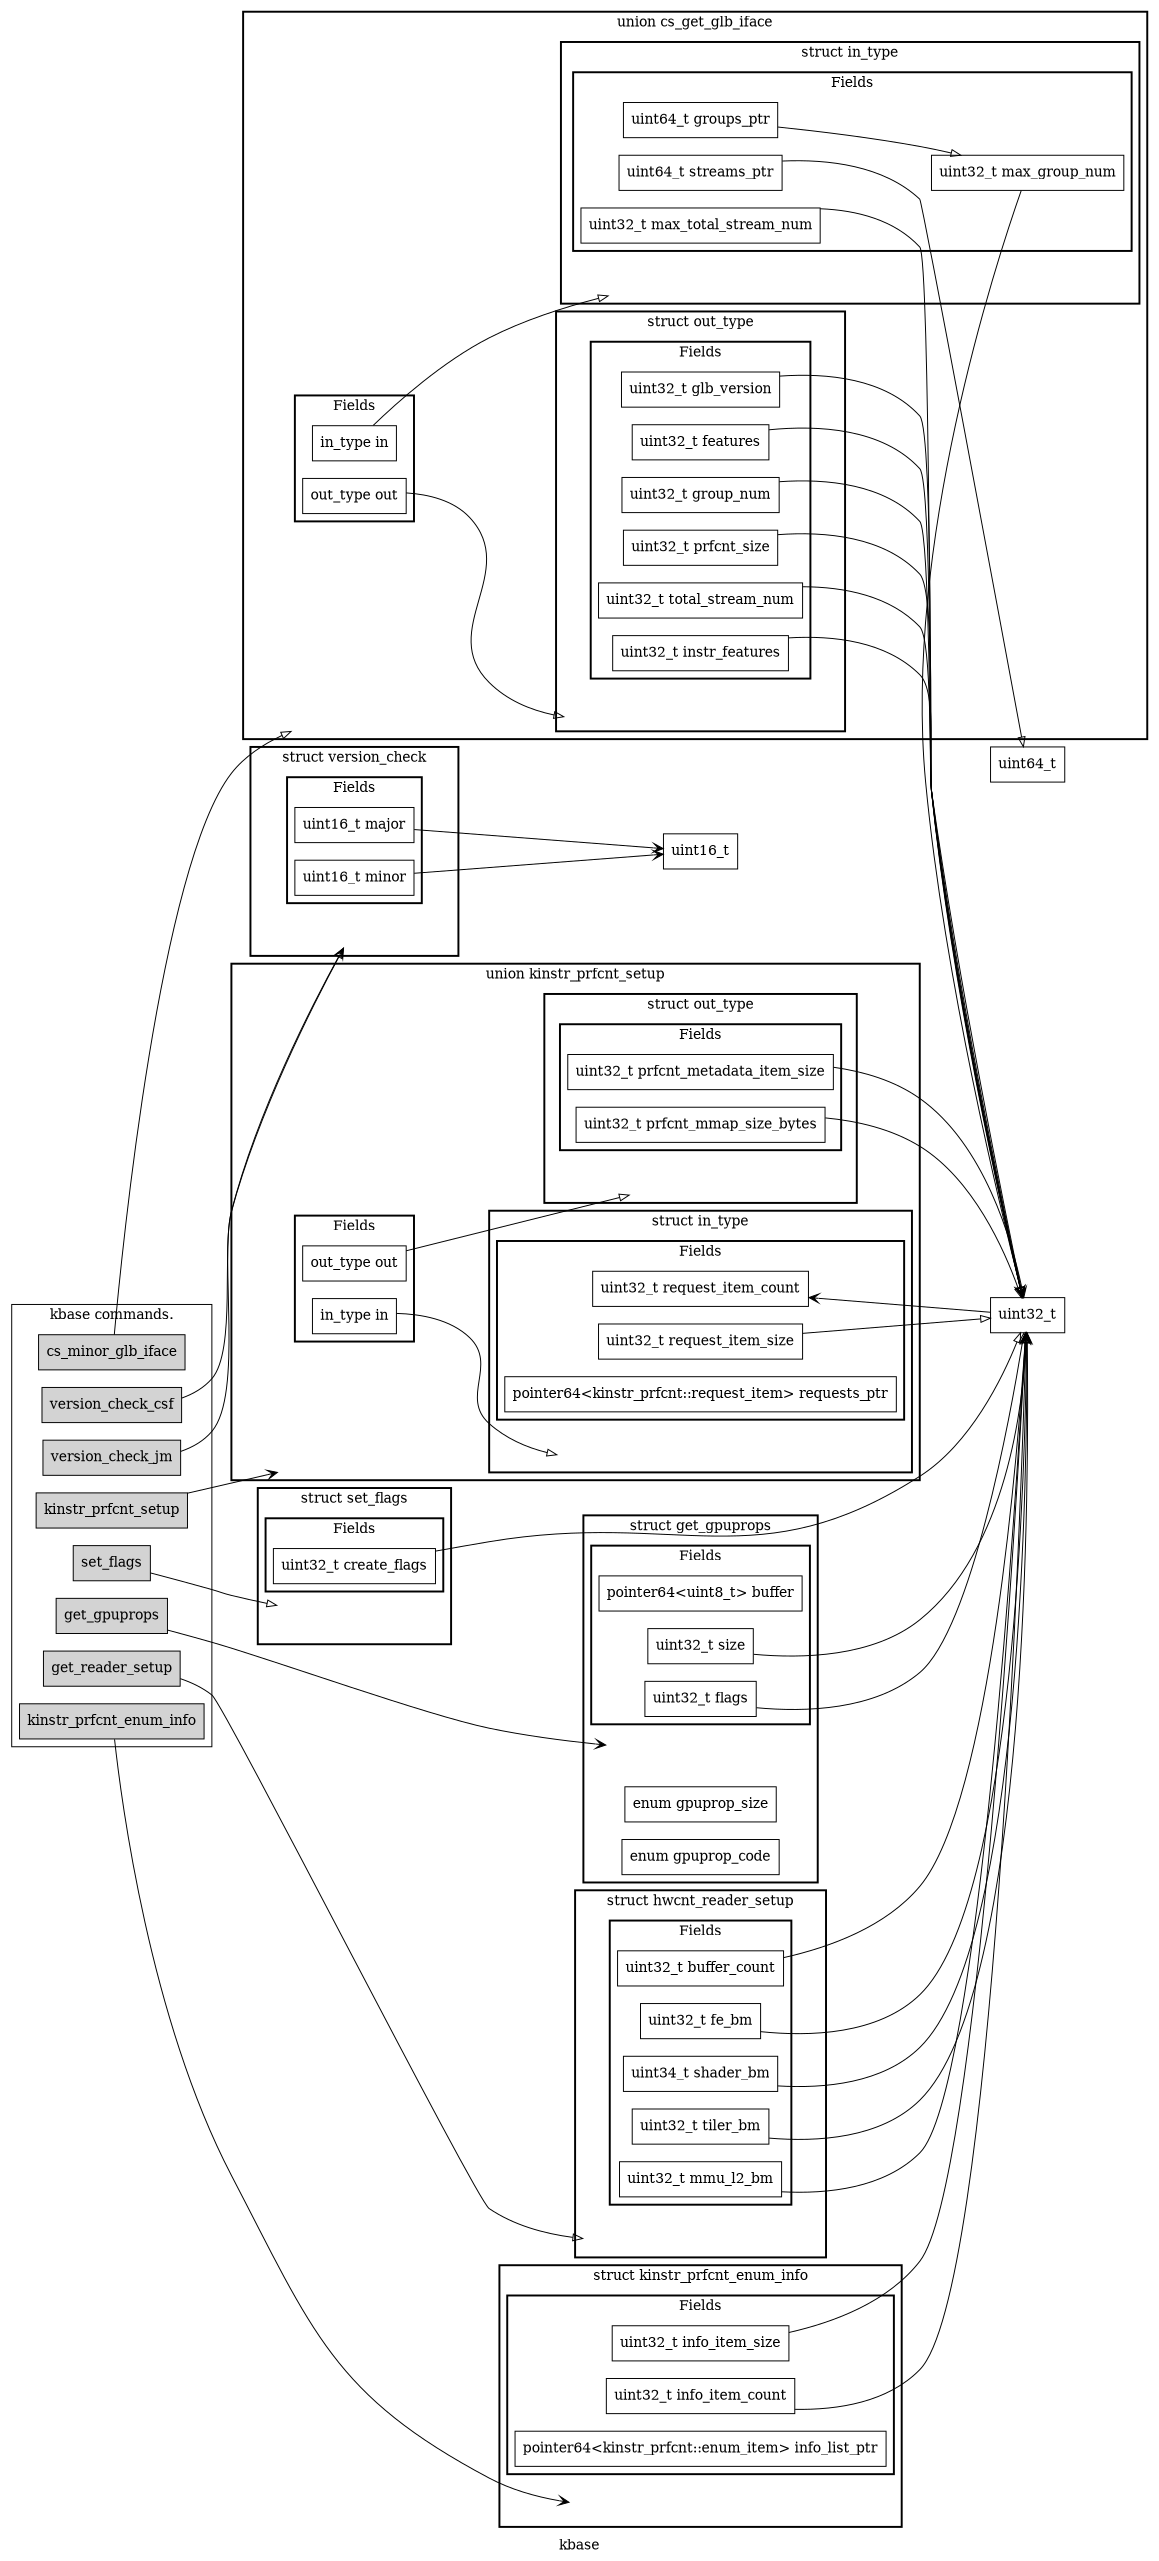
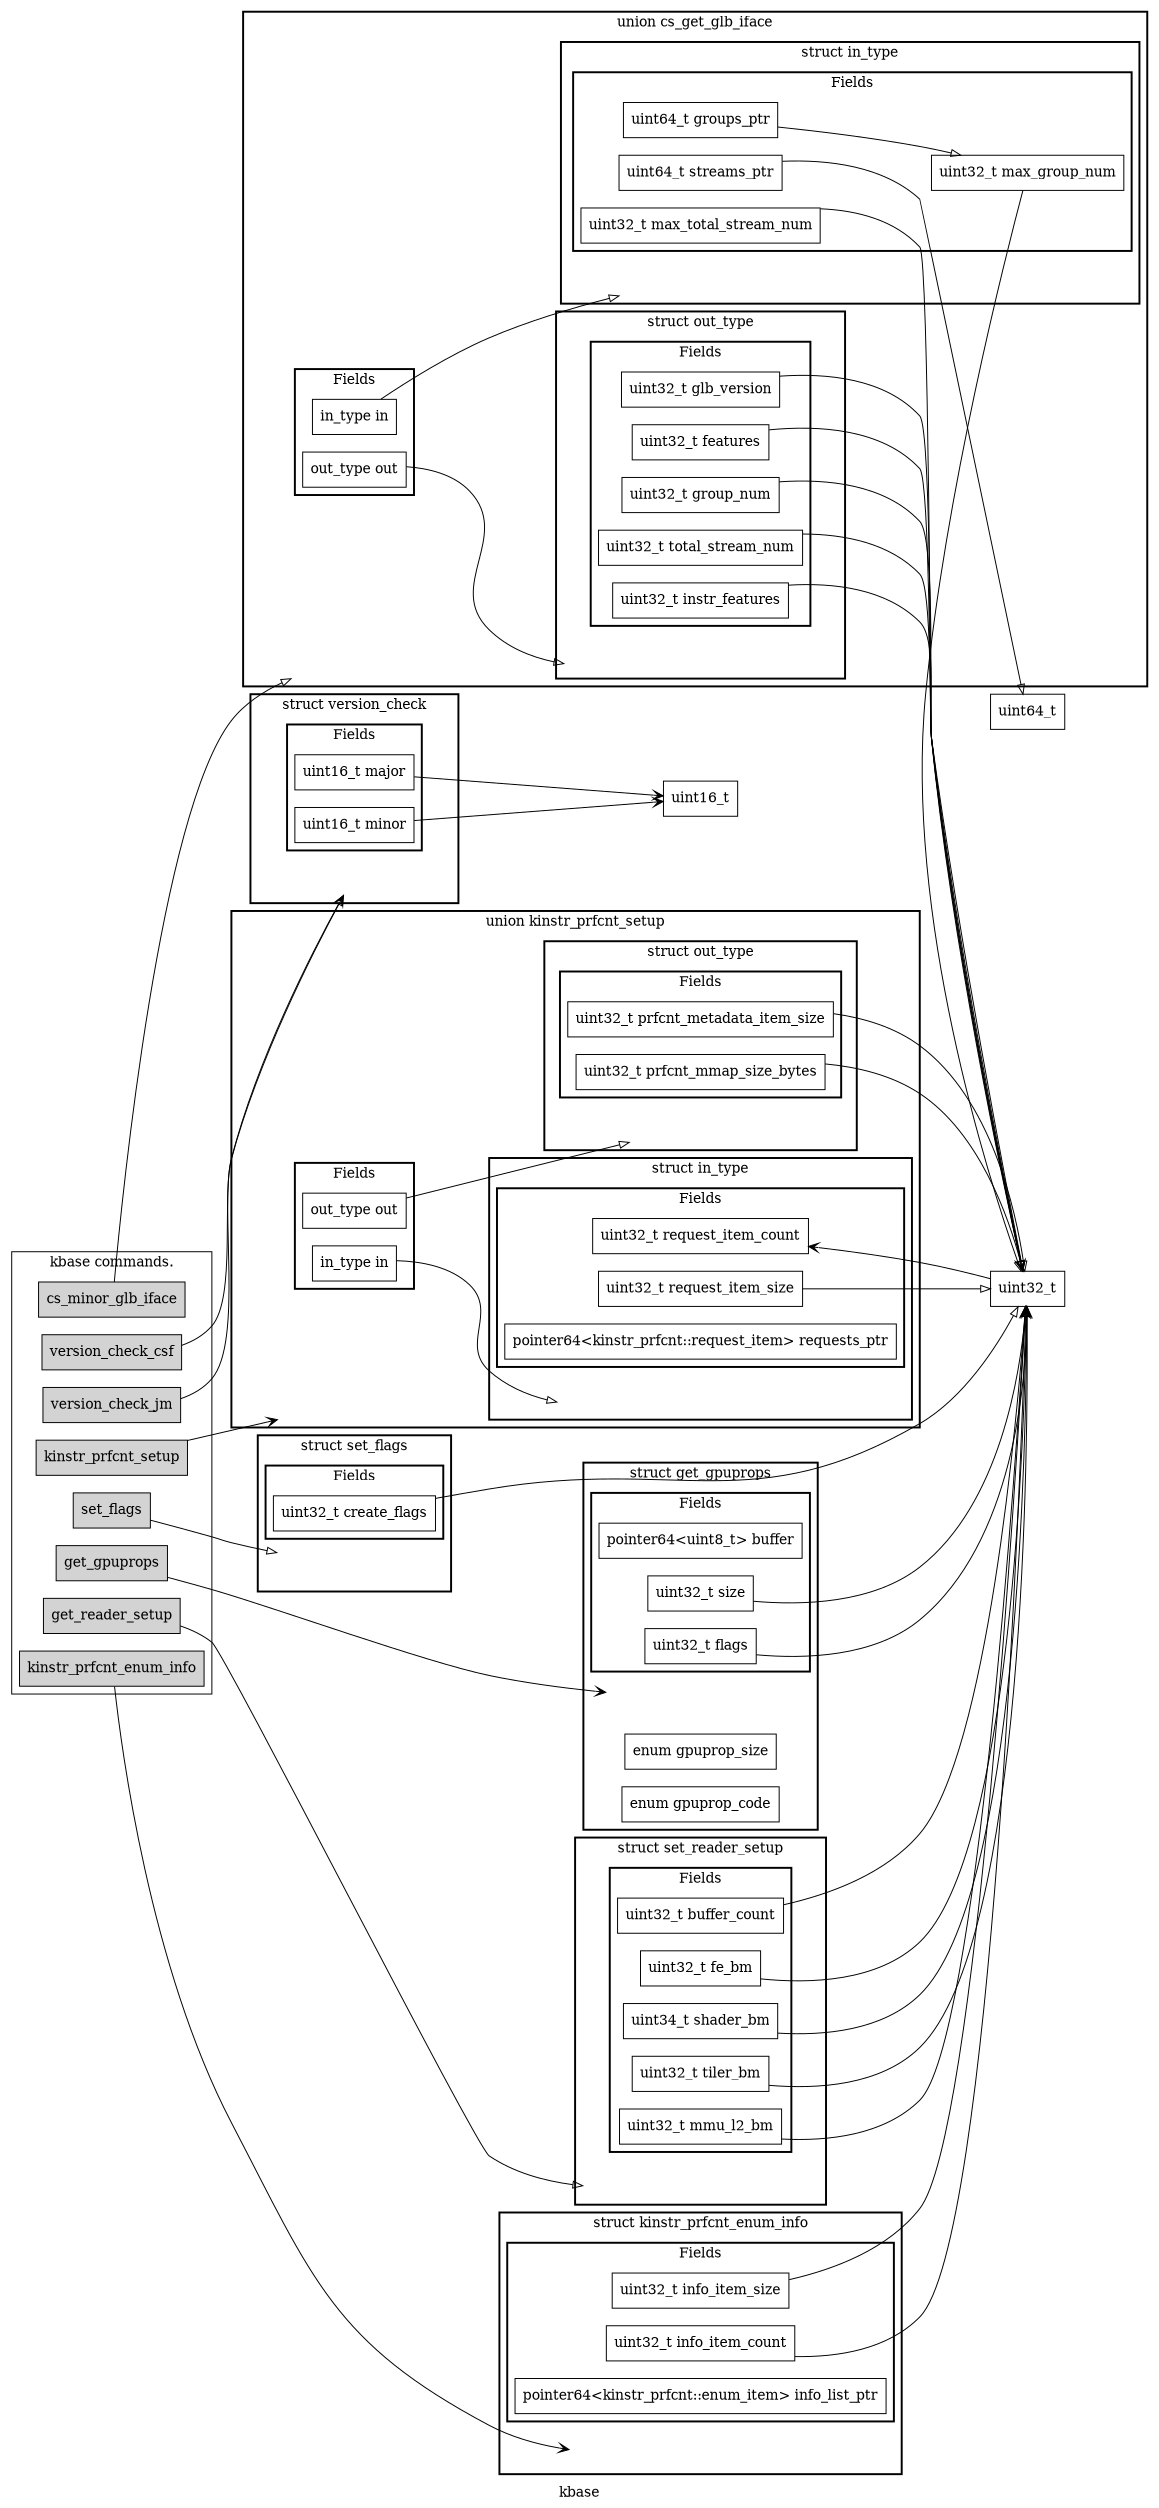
(701, 548) -> none
(964, 1144) -> (960, 1088)
(701, 1902) -> (701, 1849)
